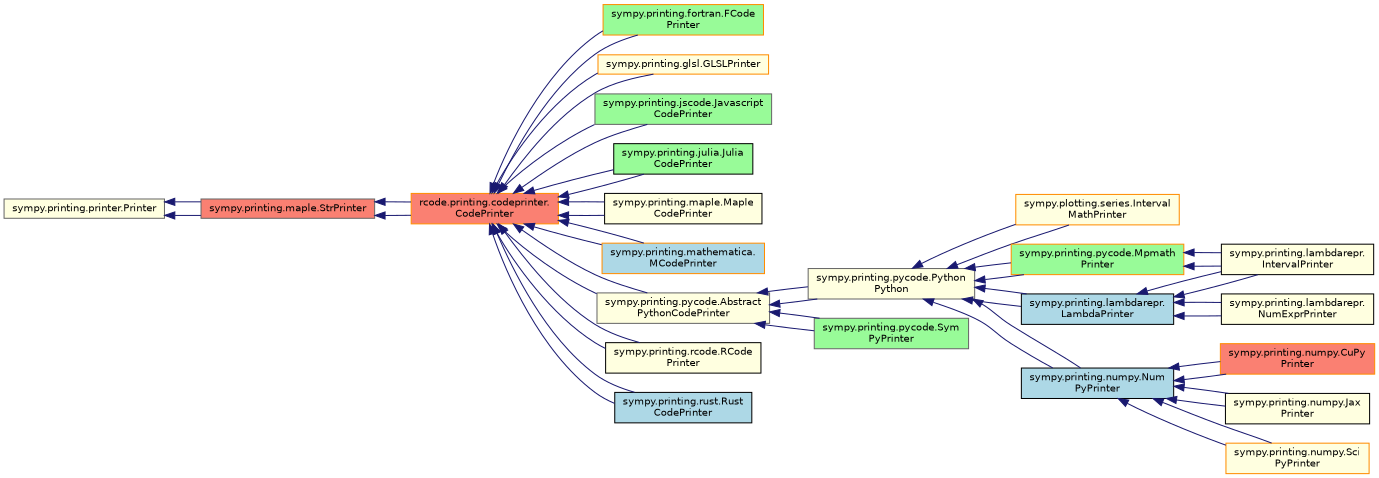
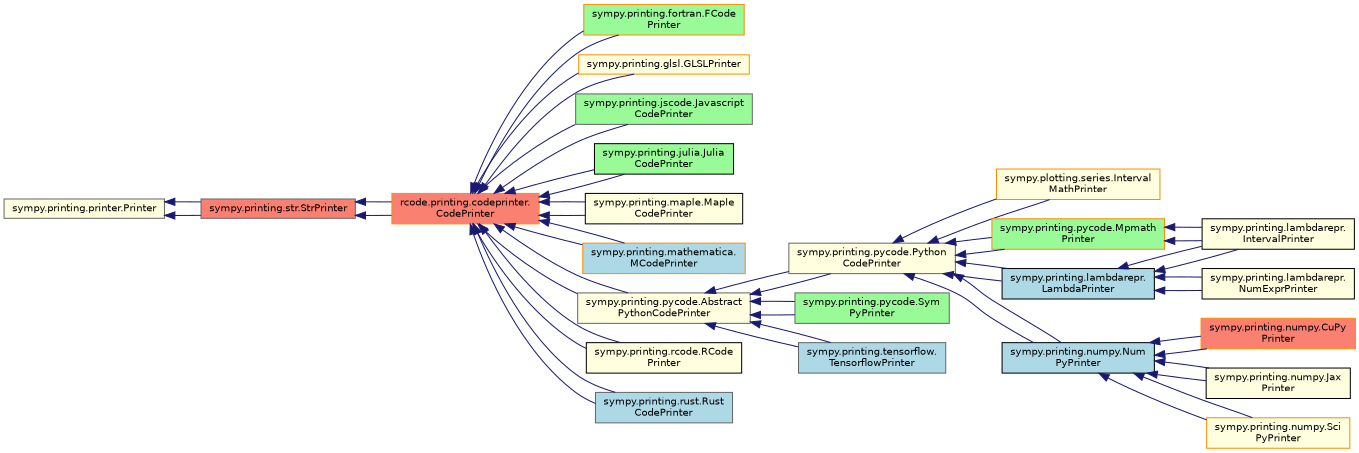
(288, 209) -> (278, 209)
(891, 284) -> (872, 258)
none -> (872, 358)
(683, 408) -> (664, 408)
